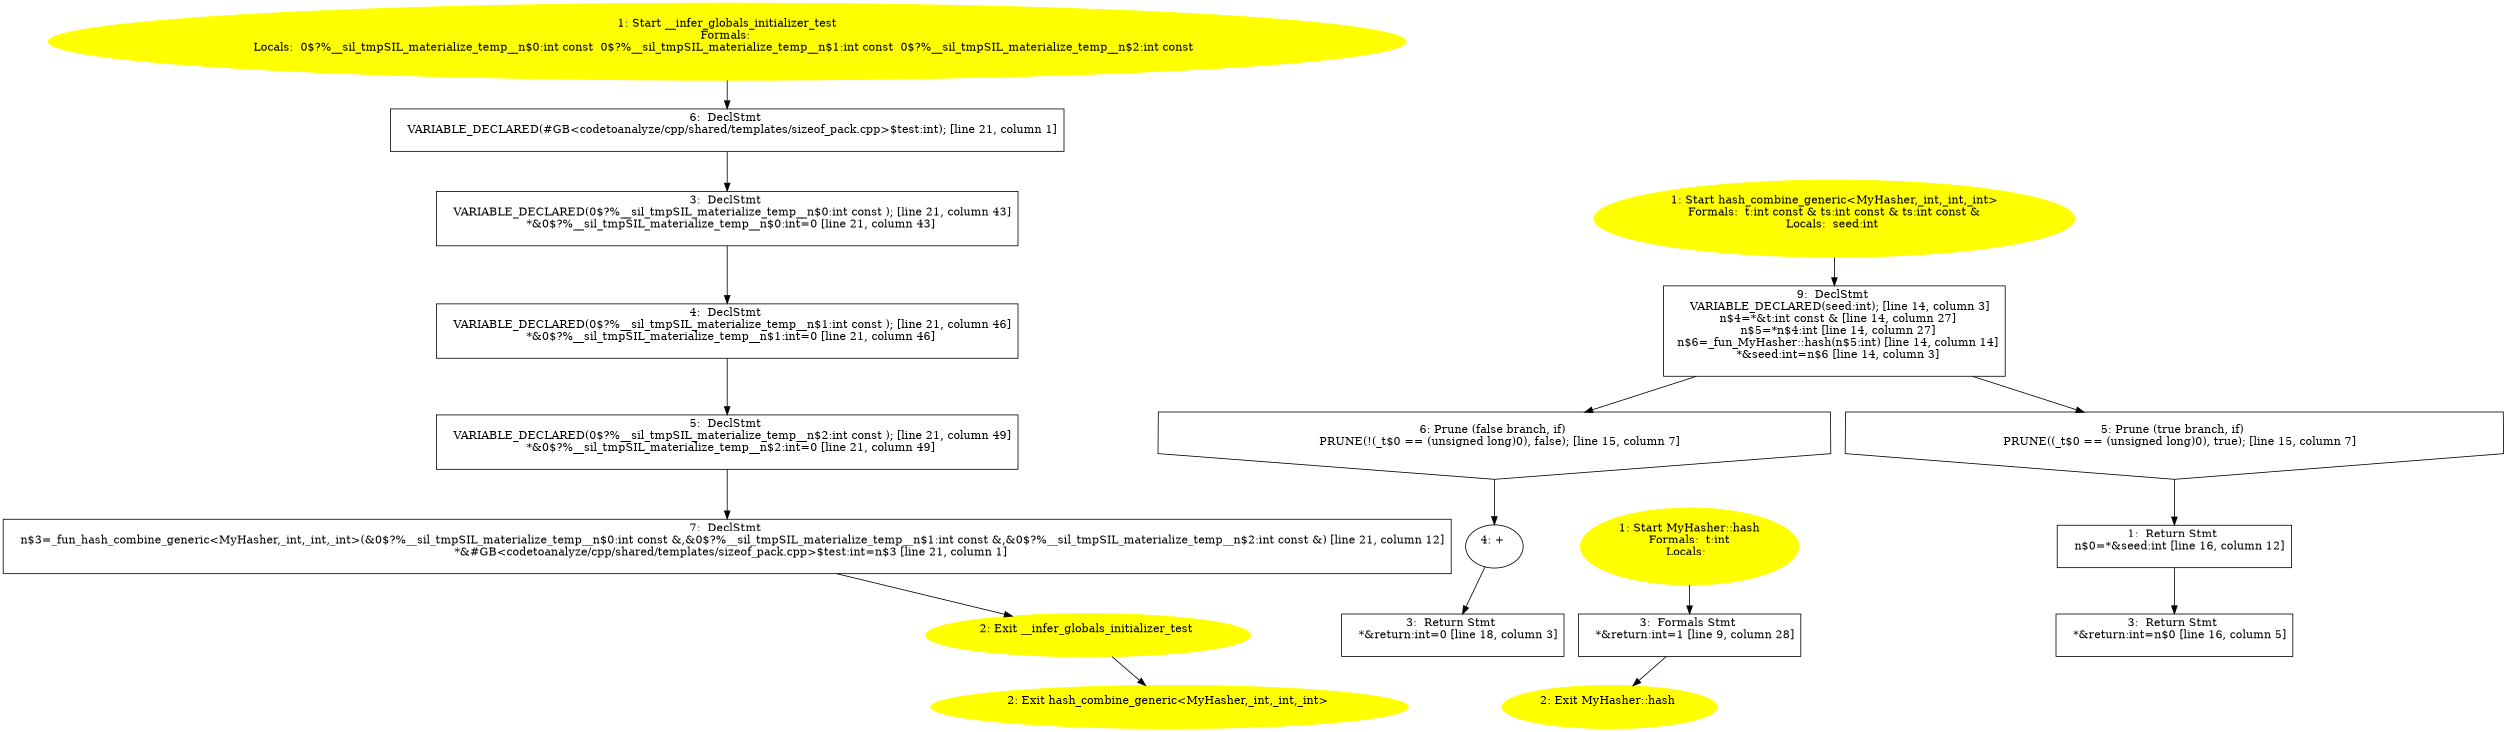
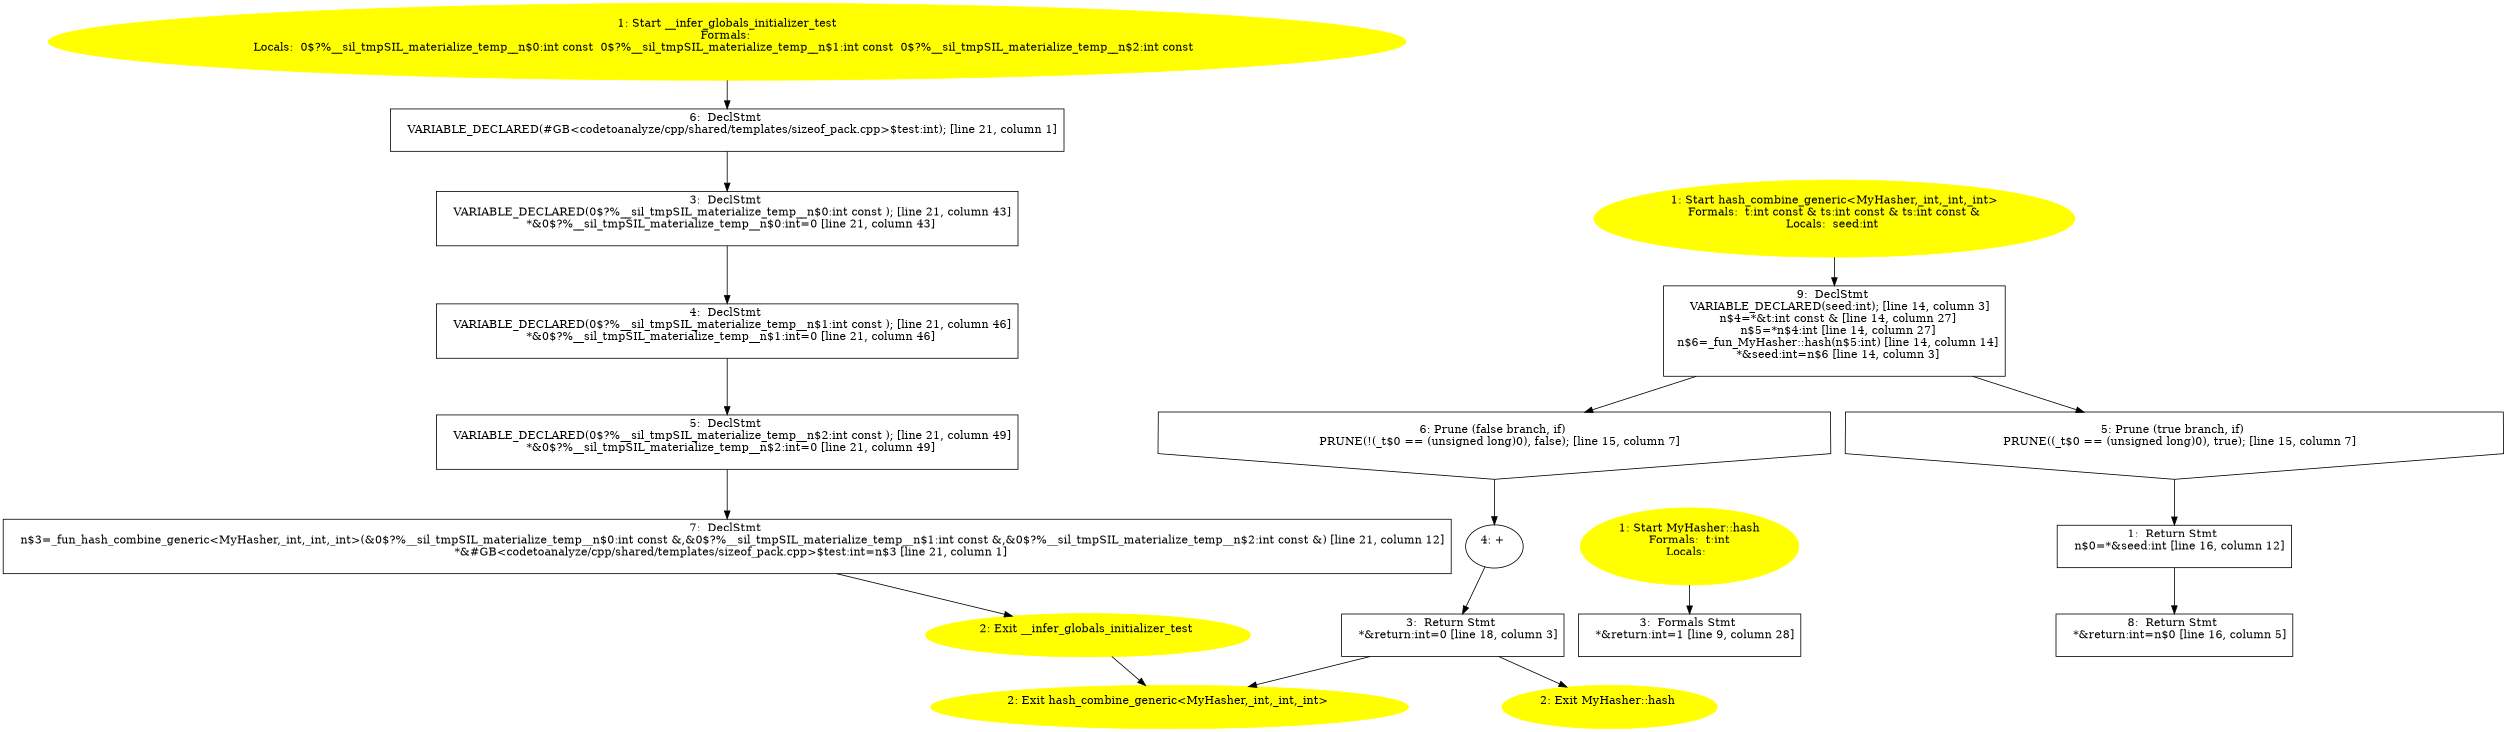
(2174, 635) -> (2174, 635)
(1653, 668) -> (1529, 670)
none -> (1313, 671)
